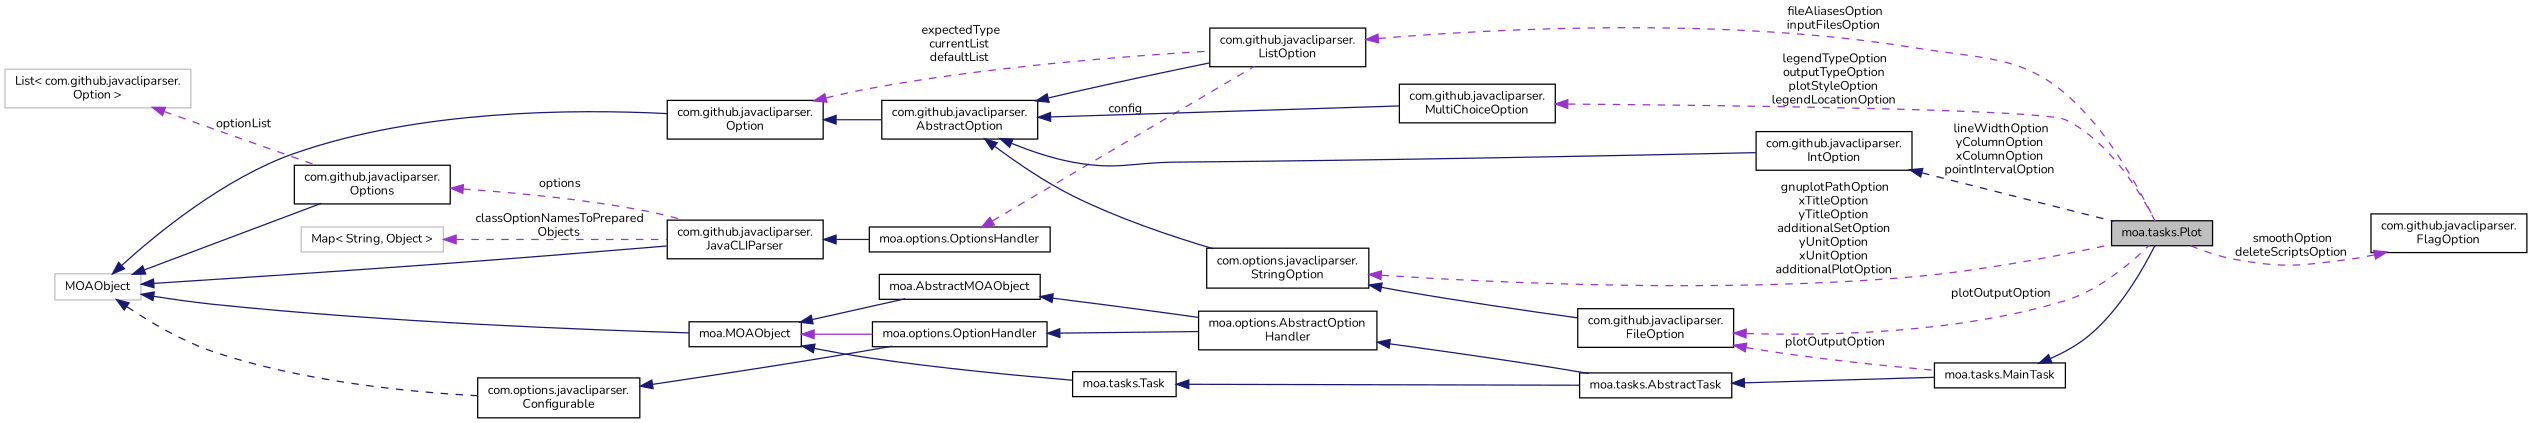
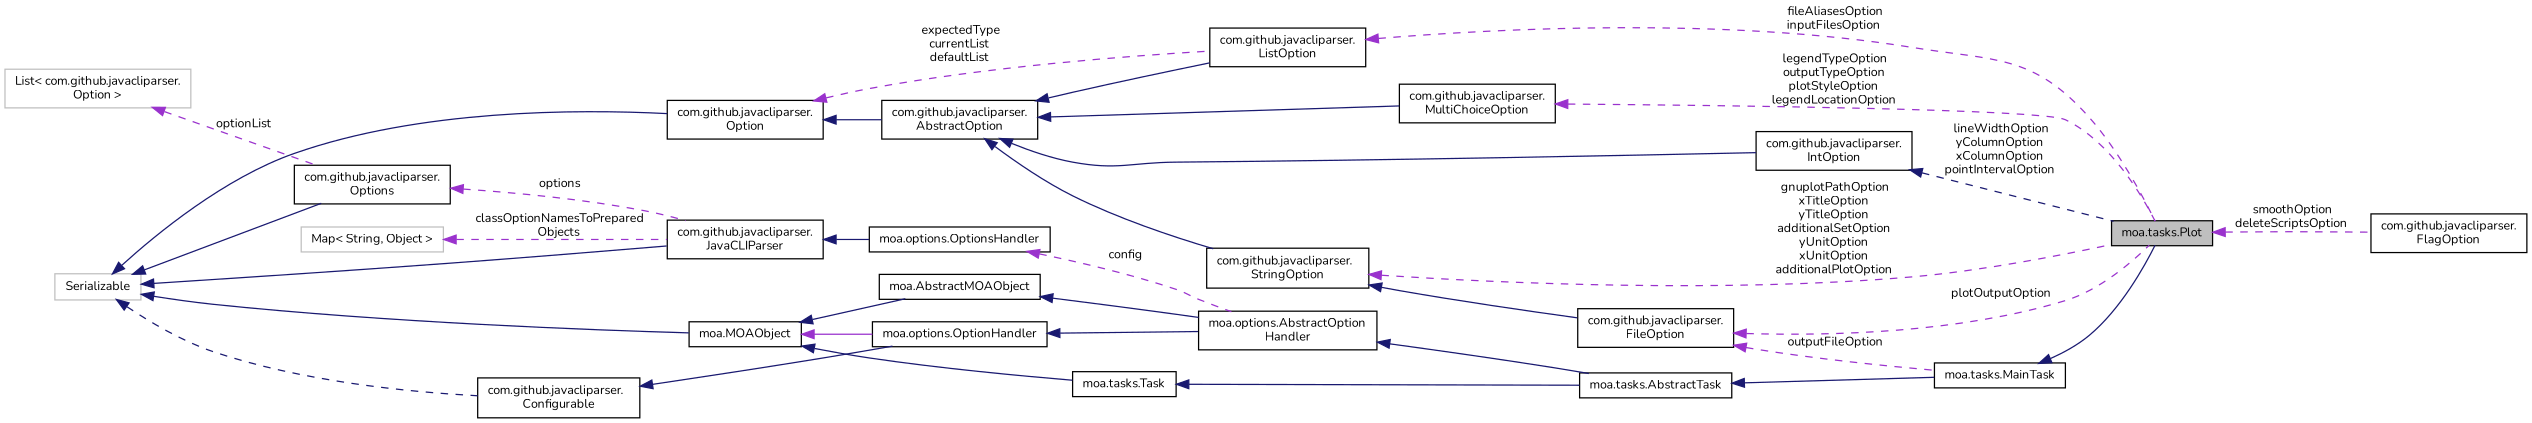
(1123, 144) -> (1137, 277)
(2281, 265) -> (2298, 232)
(1288, 268) -> (1288, 268)
(98, 287) -> (98, 287)
(1834, 342) -> (1834, 342)
(559, 398) -> (559, 398)
